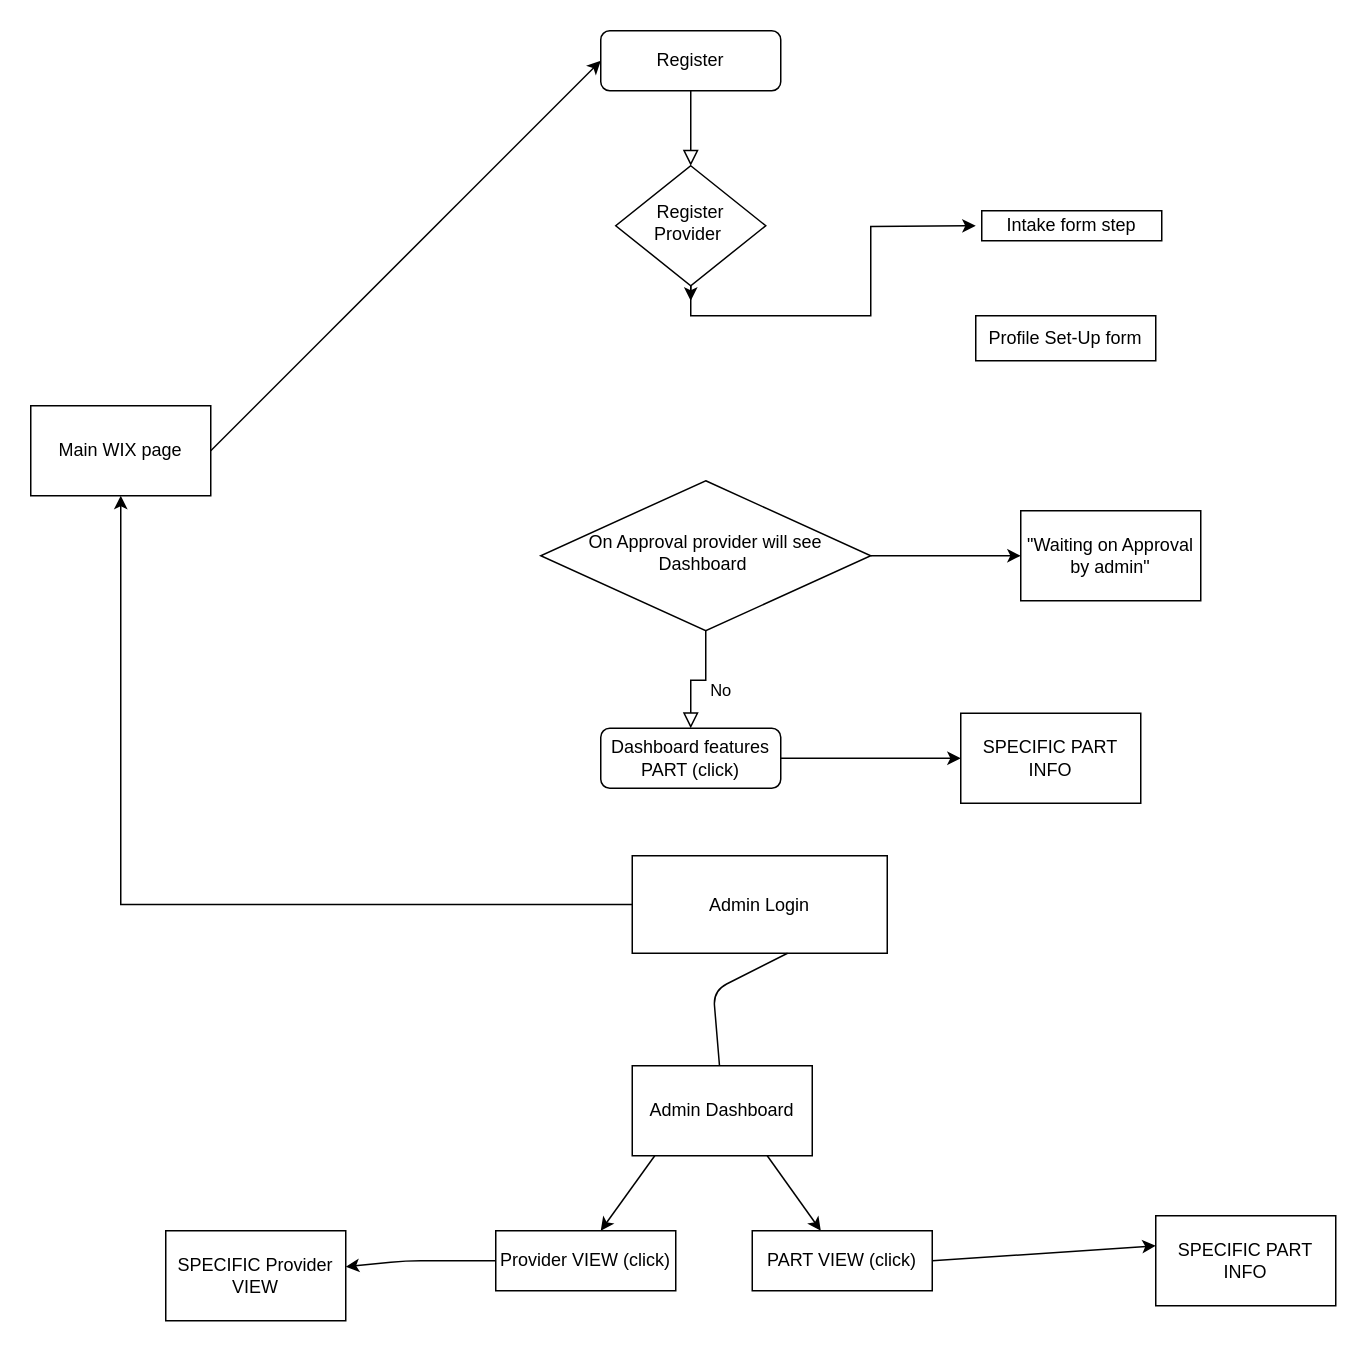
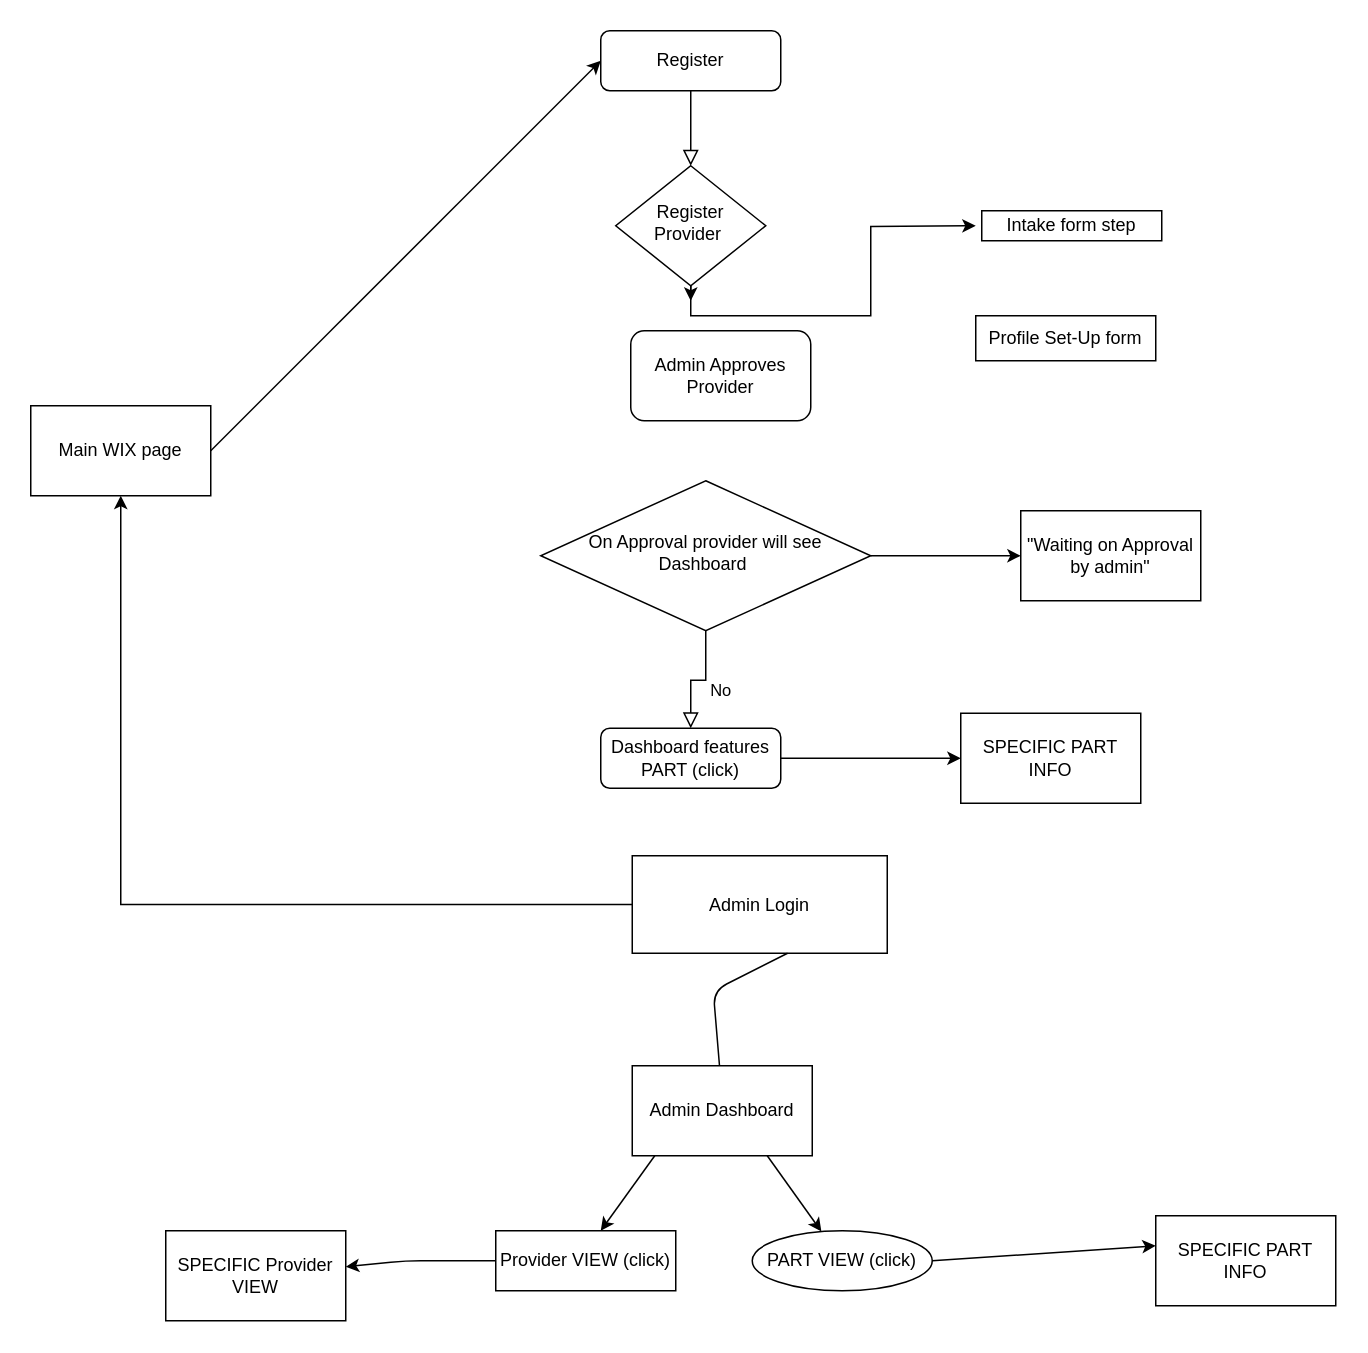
none -> (721, 376)
(842, 1261) -> (842, 1261)
